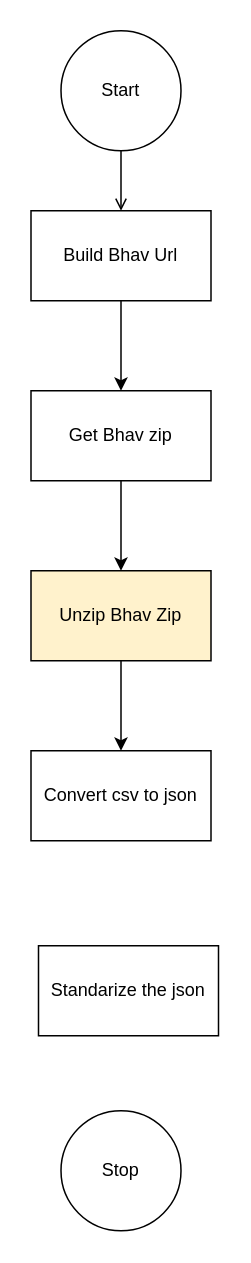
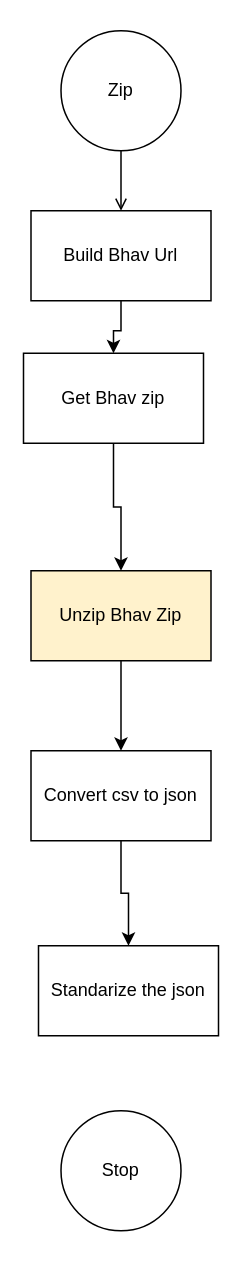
(121, 91) -> (121, 91)
(121, 436) -> (113, 398)
none -> (121, 891)
